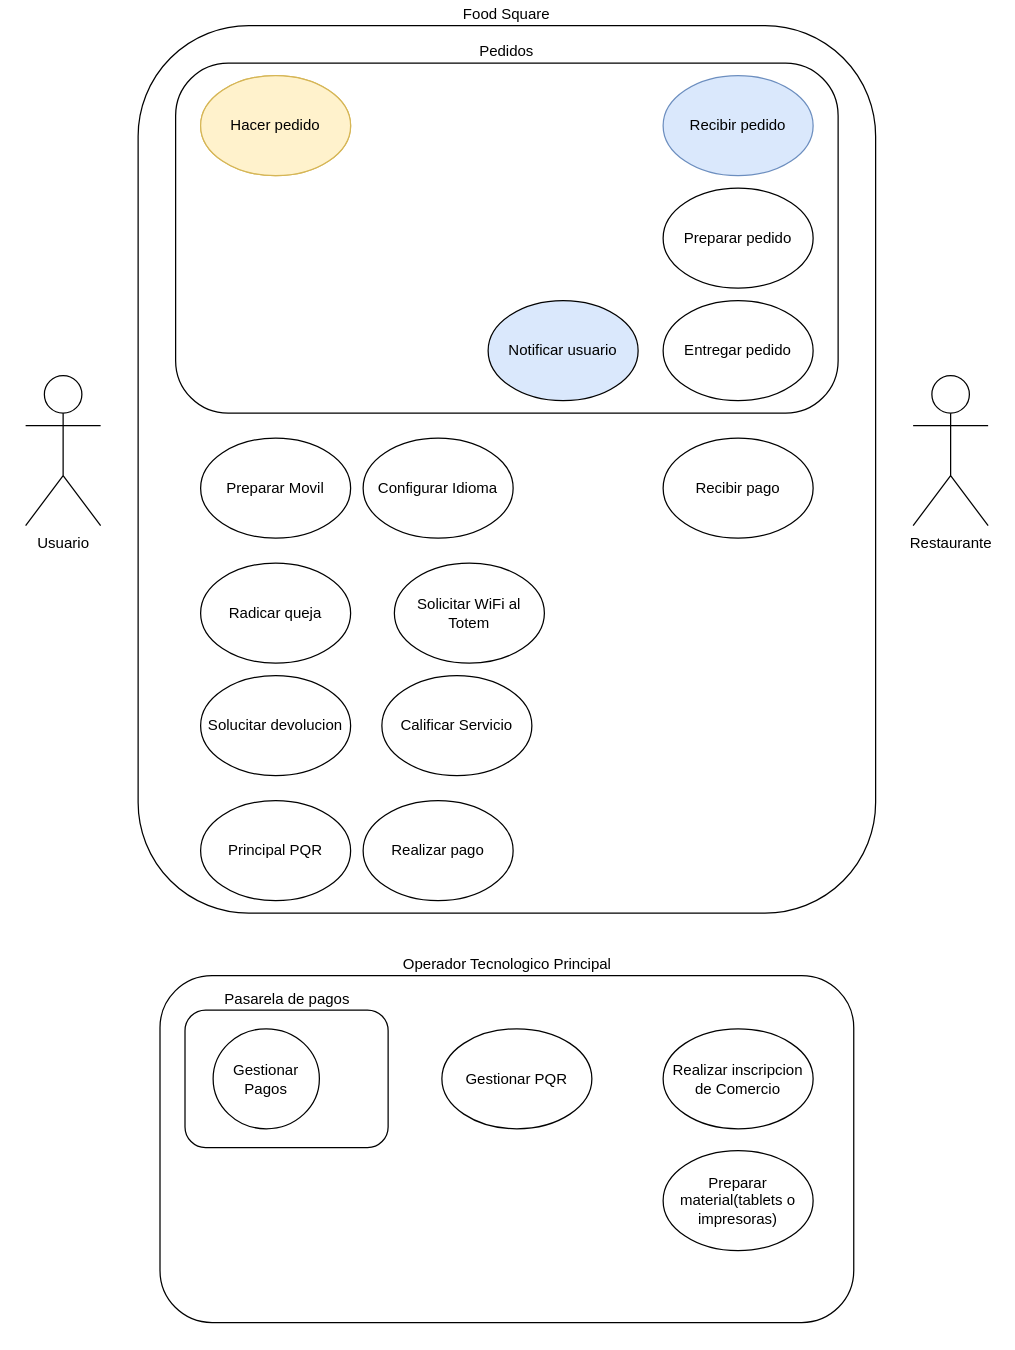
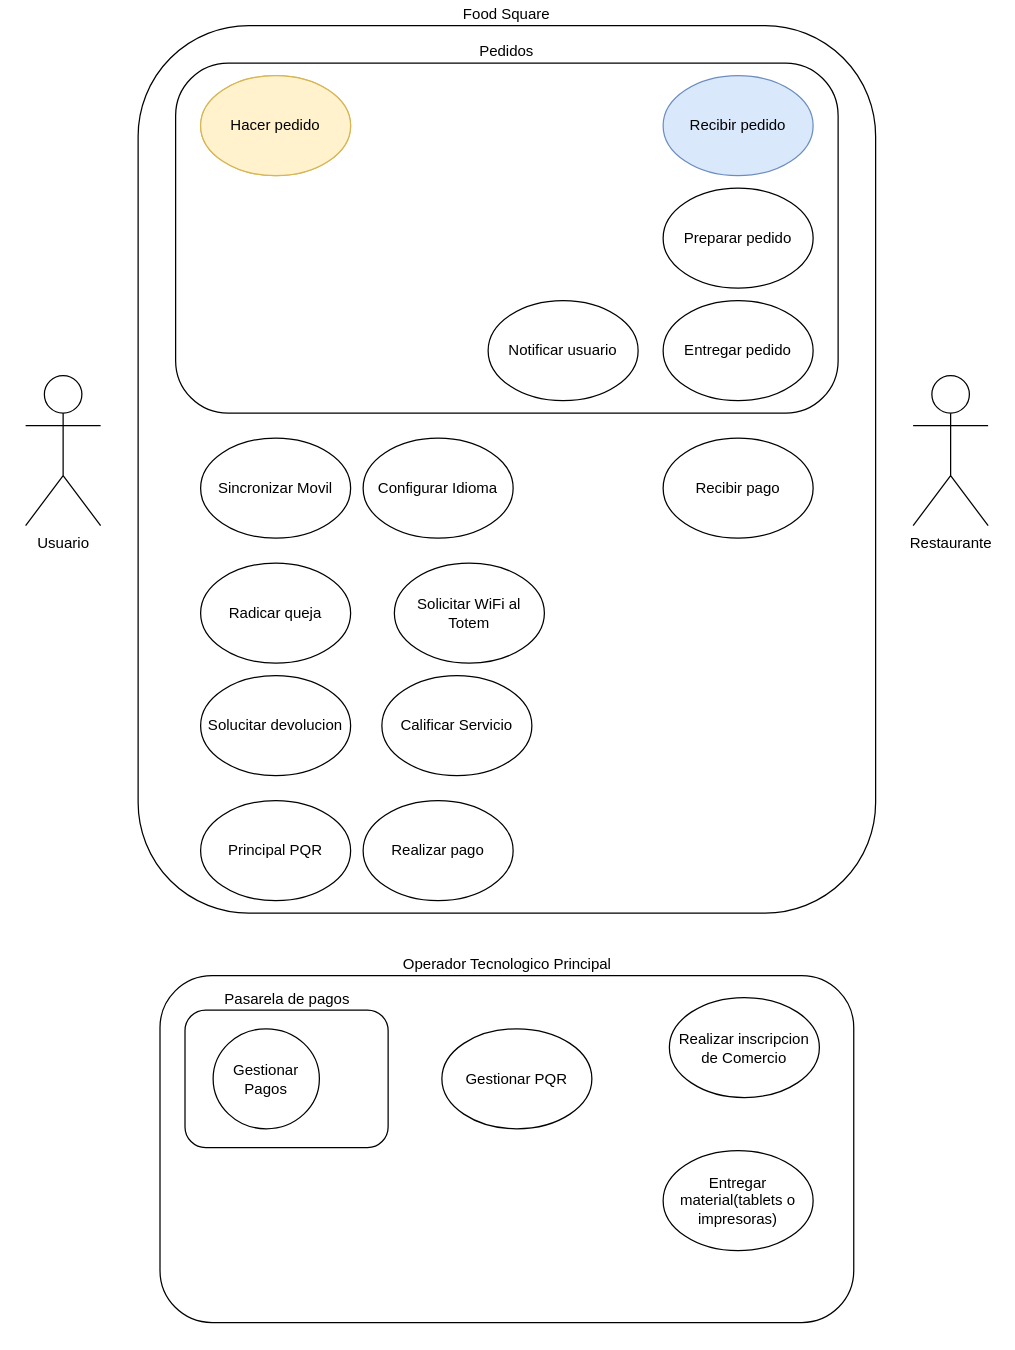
(563, 351) -> (563, 351)
(276, 488) -> (276, 488)
(738, 1079) -> (744, 1048)
(738, 1201) -> (738, 1201)
